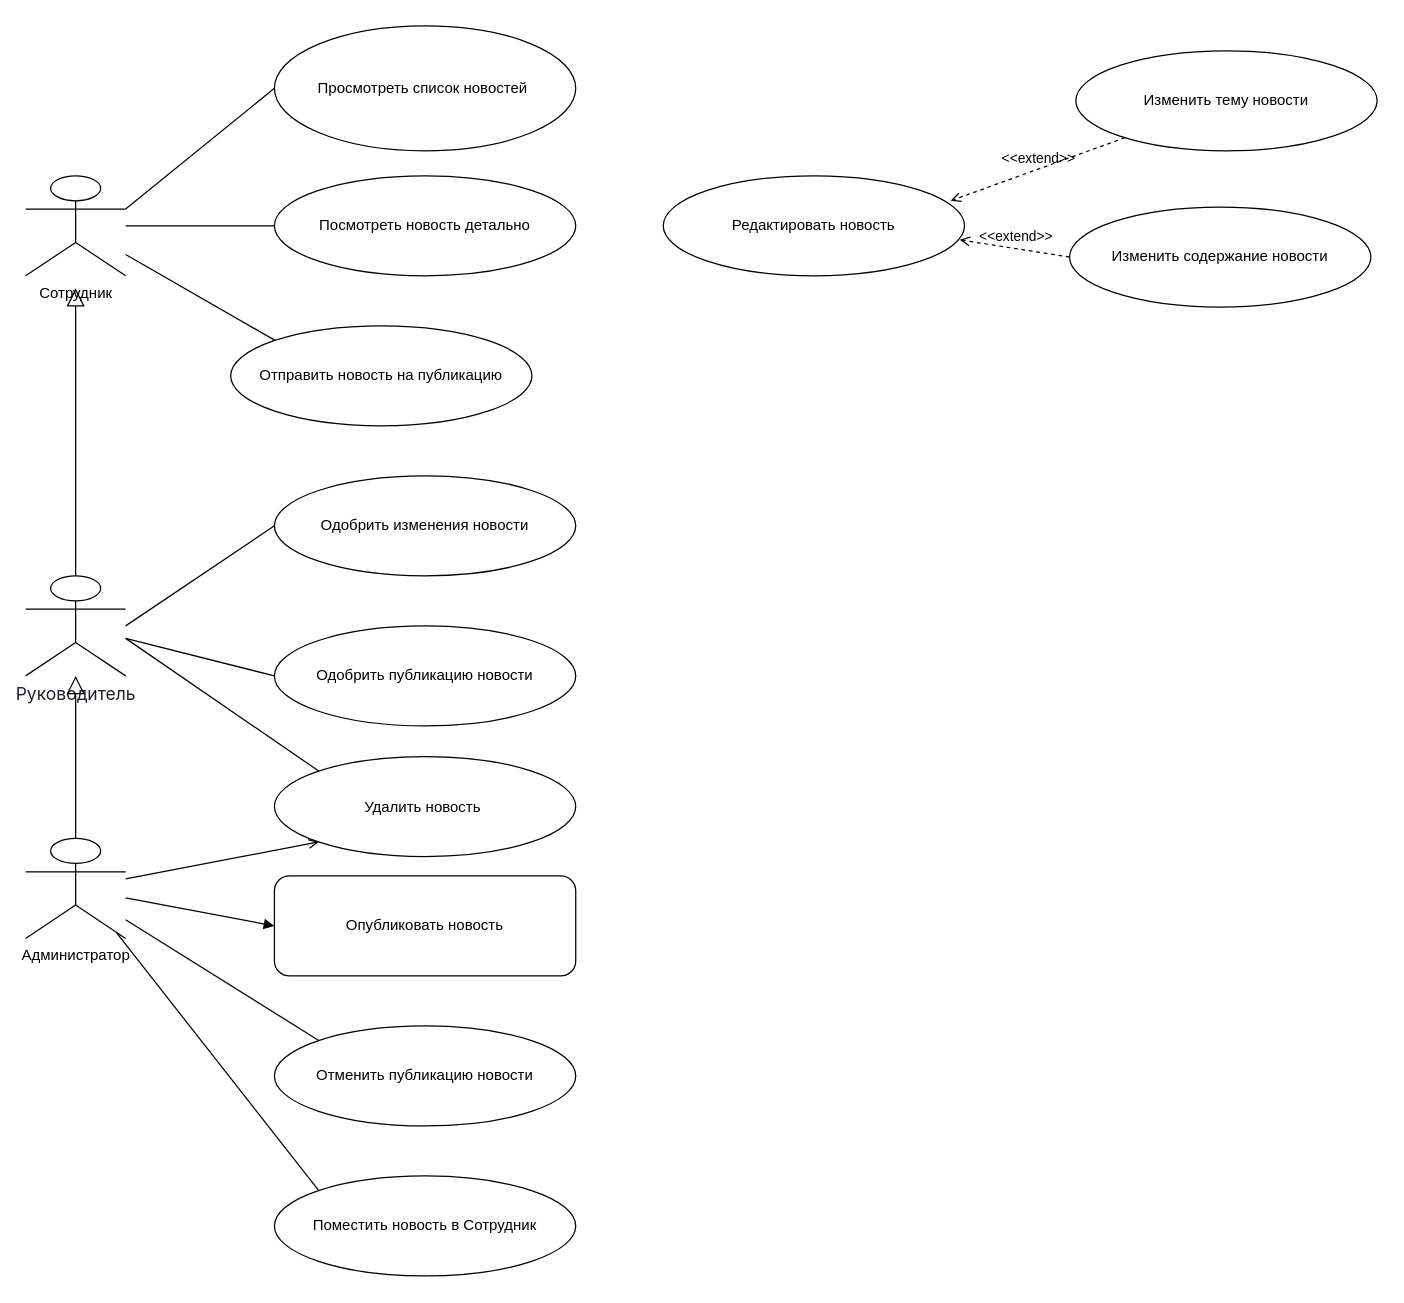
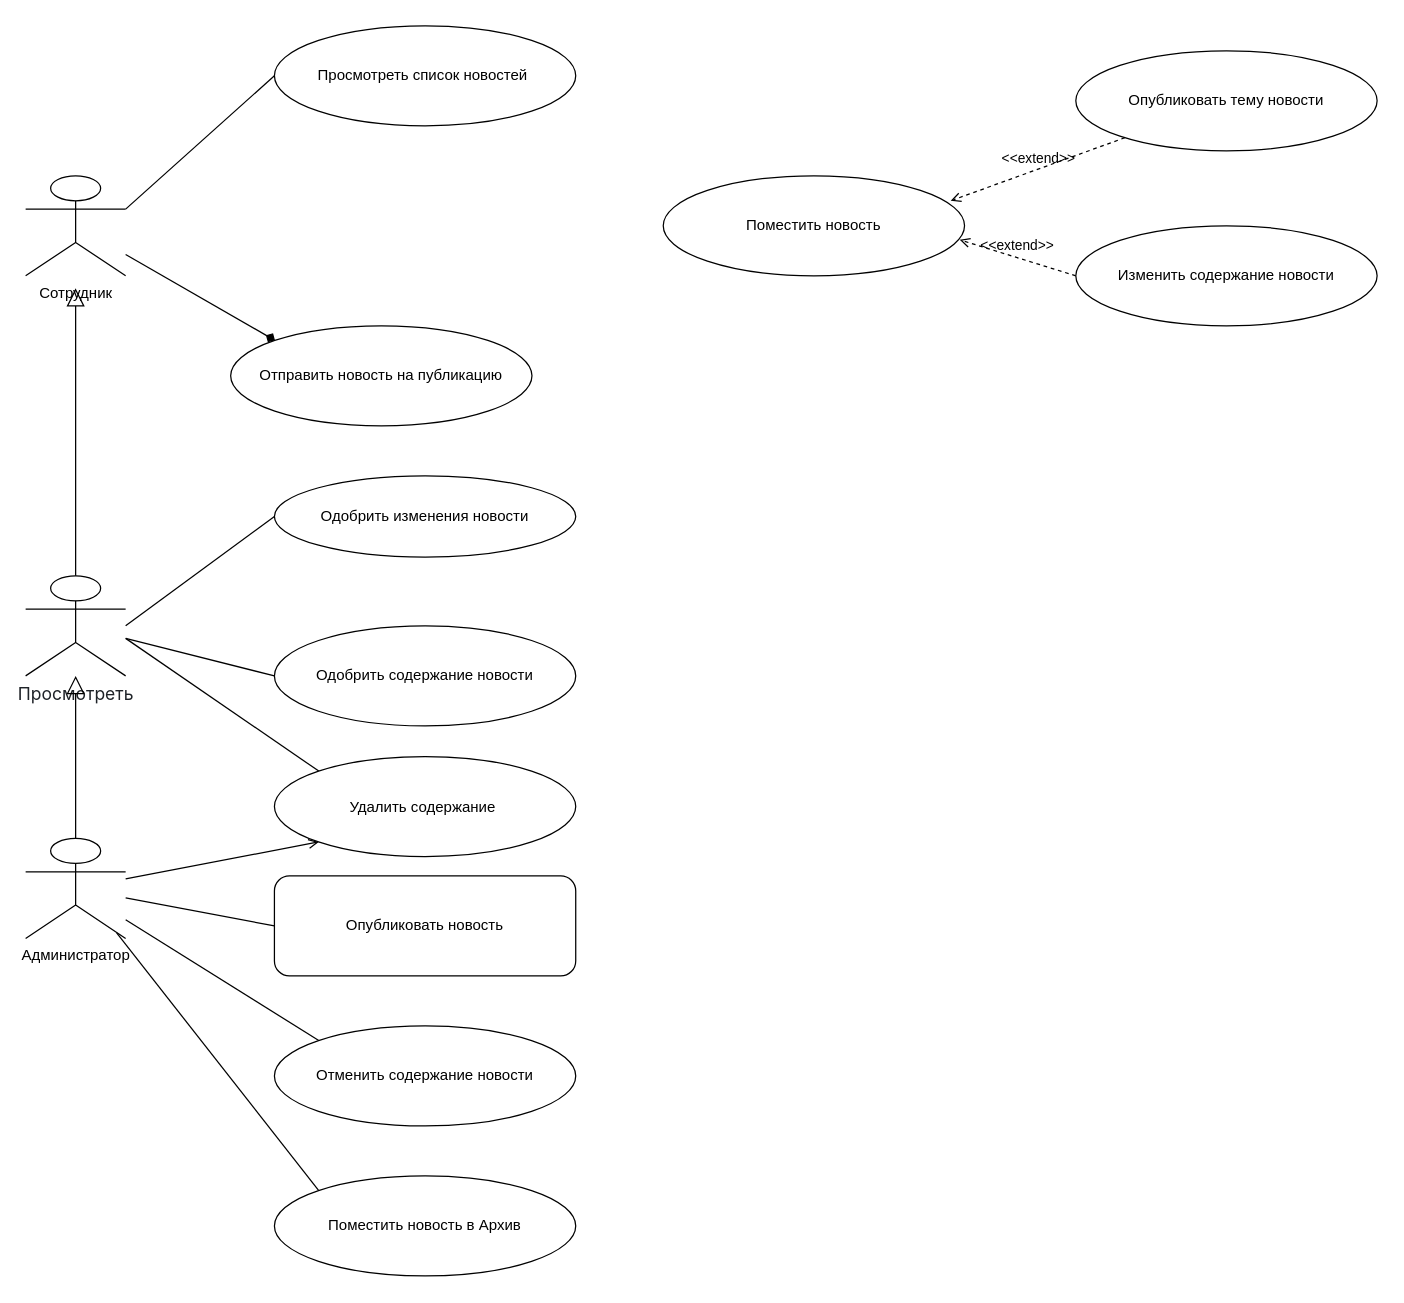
(425, 88) -> (425, 76)
(1226, 101) -> (1226, 101)
(200, 226) -> none
(425, 226) -> none
(814, 226) -> (814, 226)
(1220, 257) -> (1226, 276)
(269, 337) -> (265, 334)
(425, 526) -> (425, 516)
(425, 676) -> (425, 676)
(76, 693) -> (76, 693)
(425, 807) -> (425, 807)
(263, 924) -> (267, 924)
(425, 1076) -> (425, 1076)
(425, 1226) -> (425, 1226)
